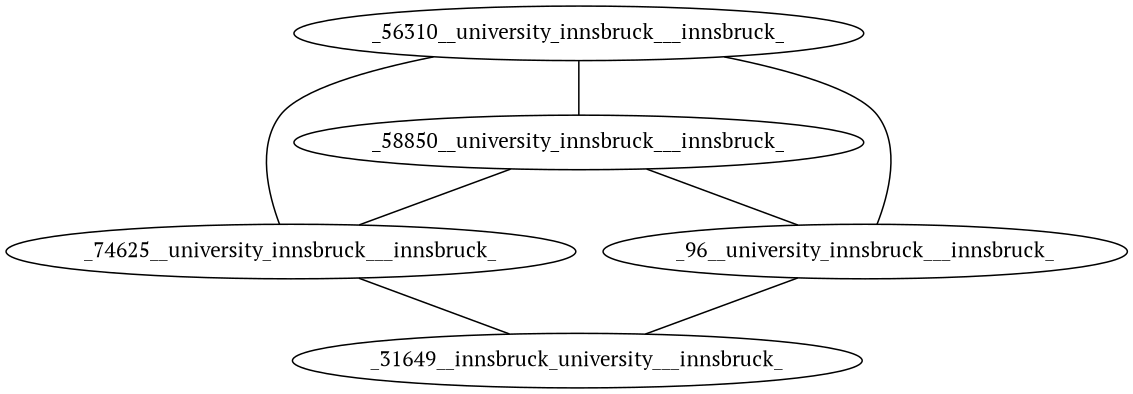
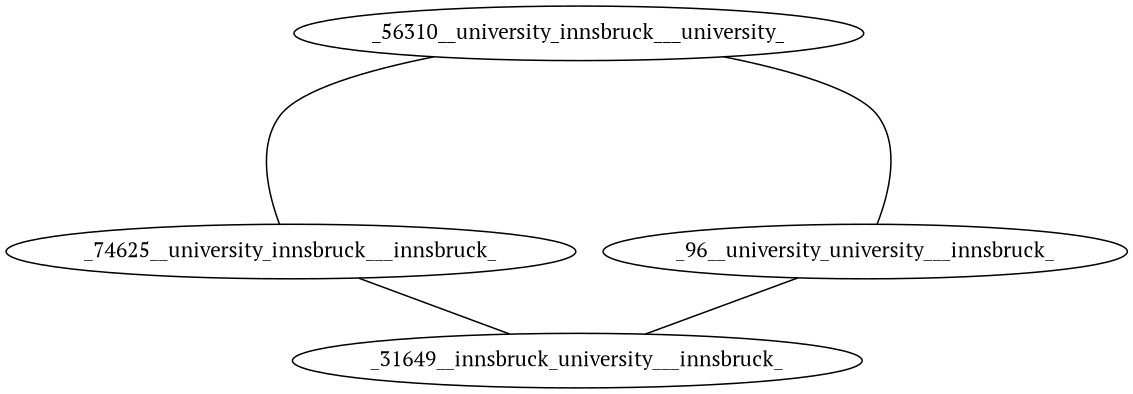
(579, 33) -> (579, 33)
(579, 142) -> none
(865, 252) -> (865, 252)
